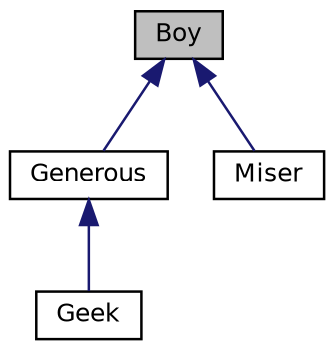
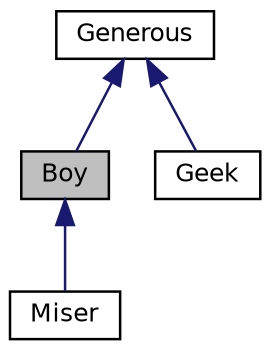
(127, 116) -> (94, 117)
